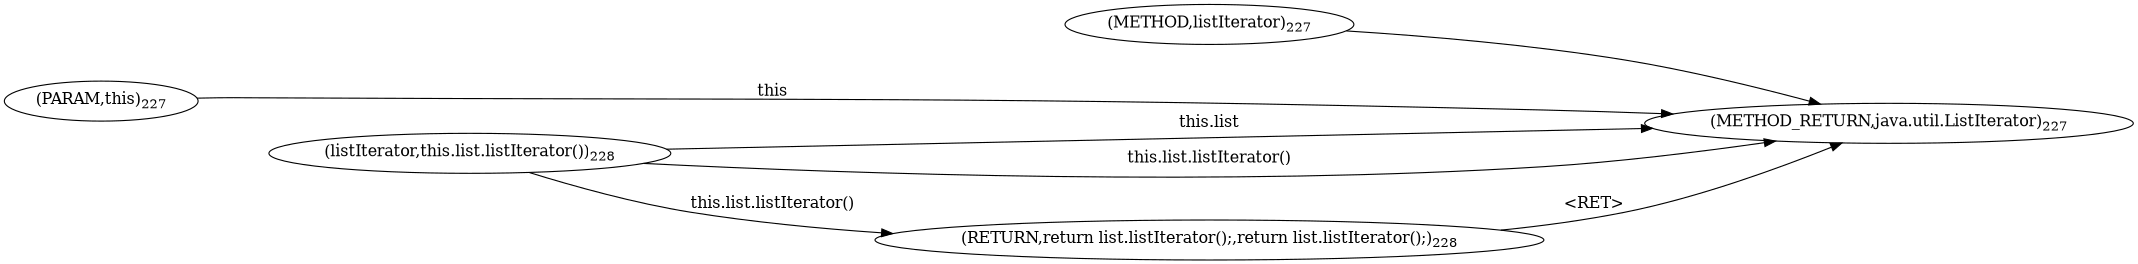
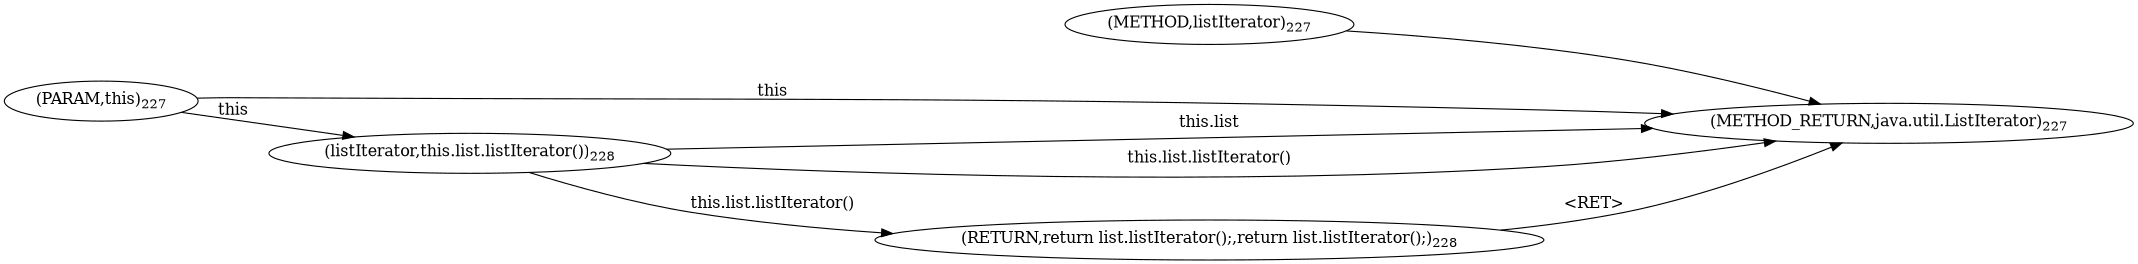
none -> (262, 124)
